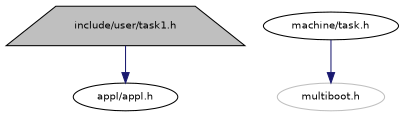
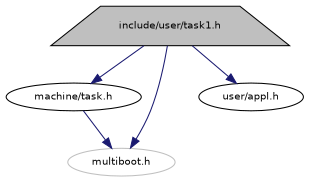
none -> (122, 62)
none -> (156, 94)
(126, 97) -> (251, 97)
